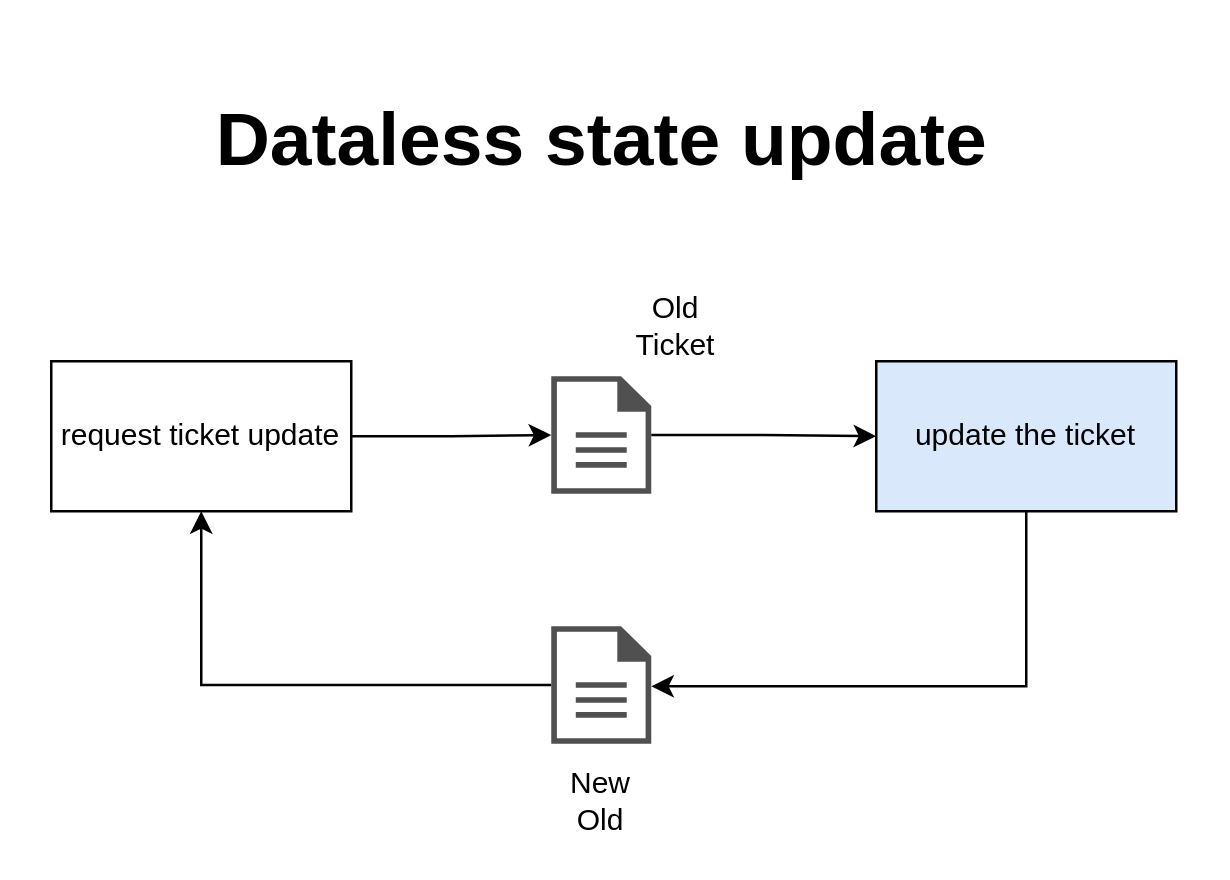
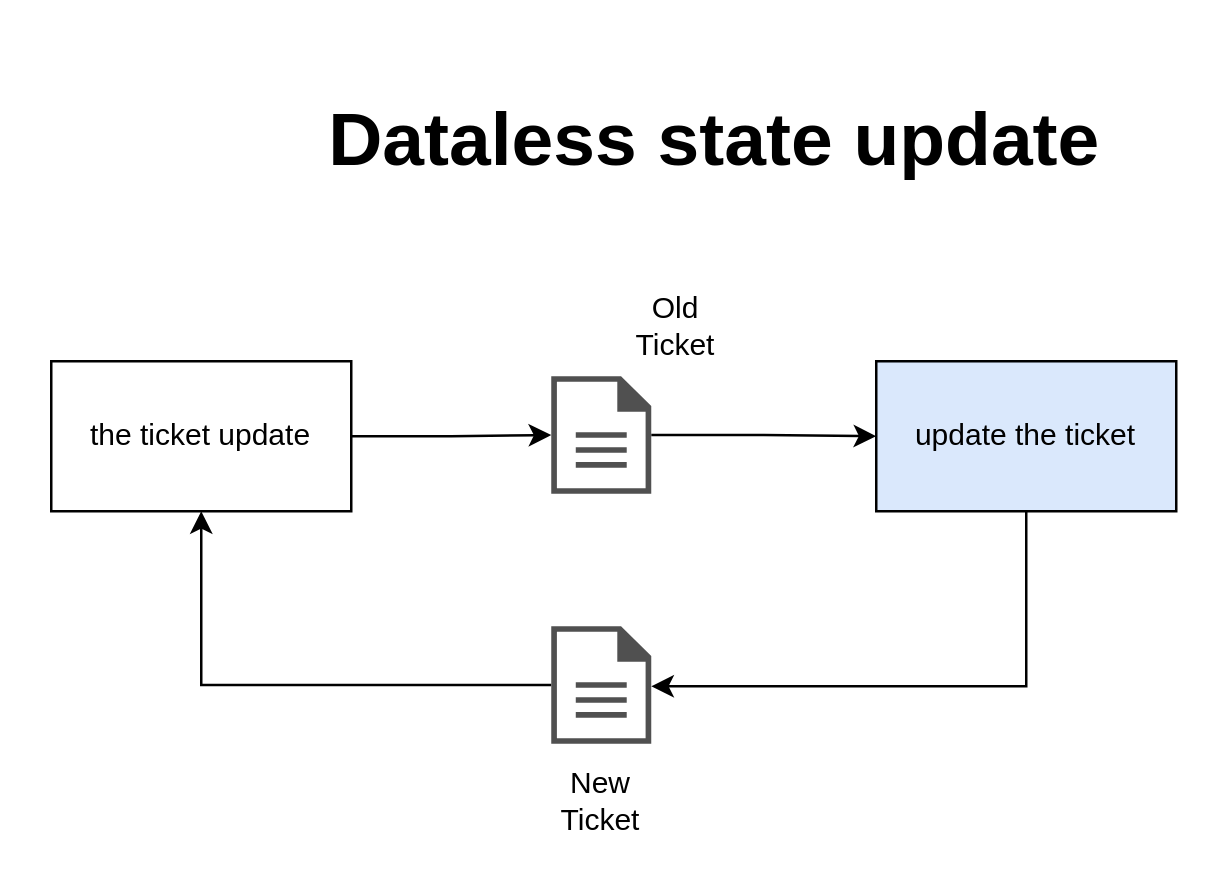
(601, 139) -> (714, 139)
(201, 436) -> (201, 436)
(601, 801) -> (601, 801)
